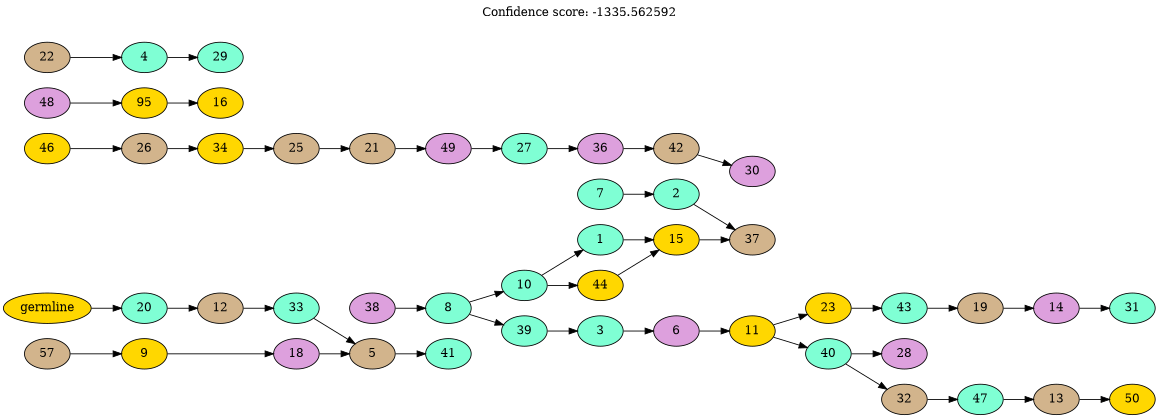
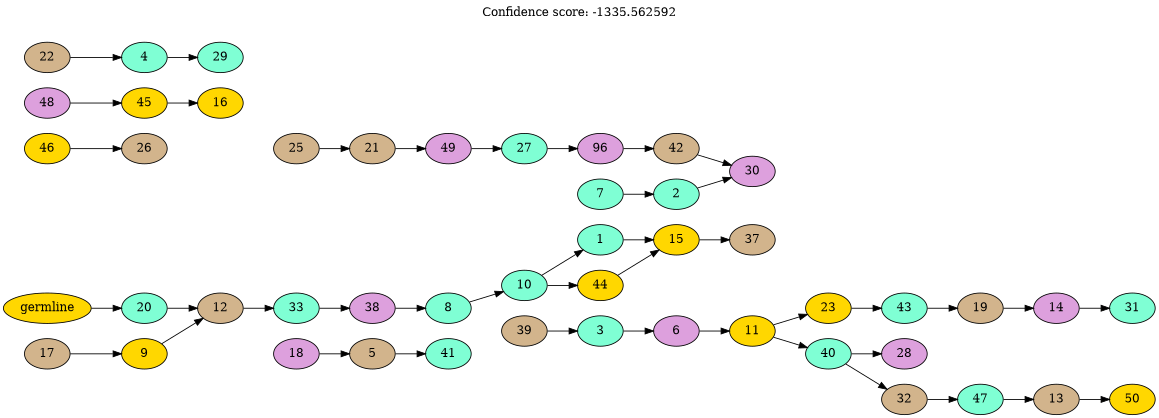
(144, 103) -> (144, 103)
(220, 149) -> none
(600, 149) -> (600, 149)
(711, 215) -> (710, 184)
(482, 318) -> none
(331, 329) -> (330, 308)
(524, 331) -> (524, 331)
(47, 354) -> (47, 354)
(216, 354) -> (179, 333)
